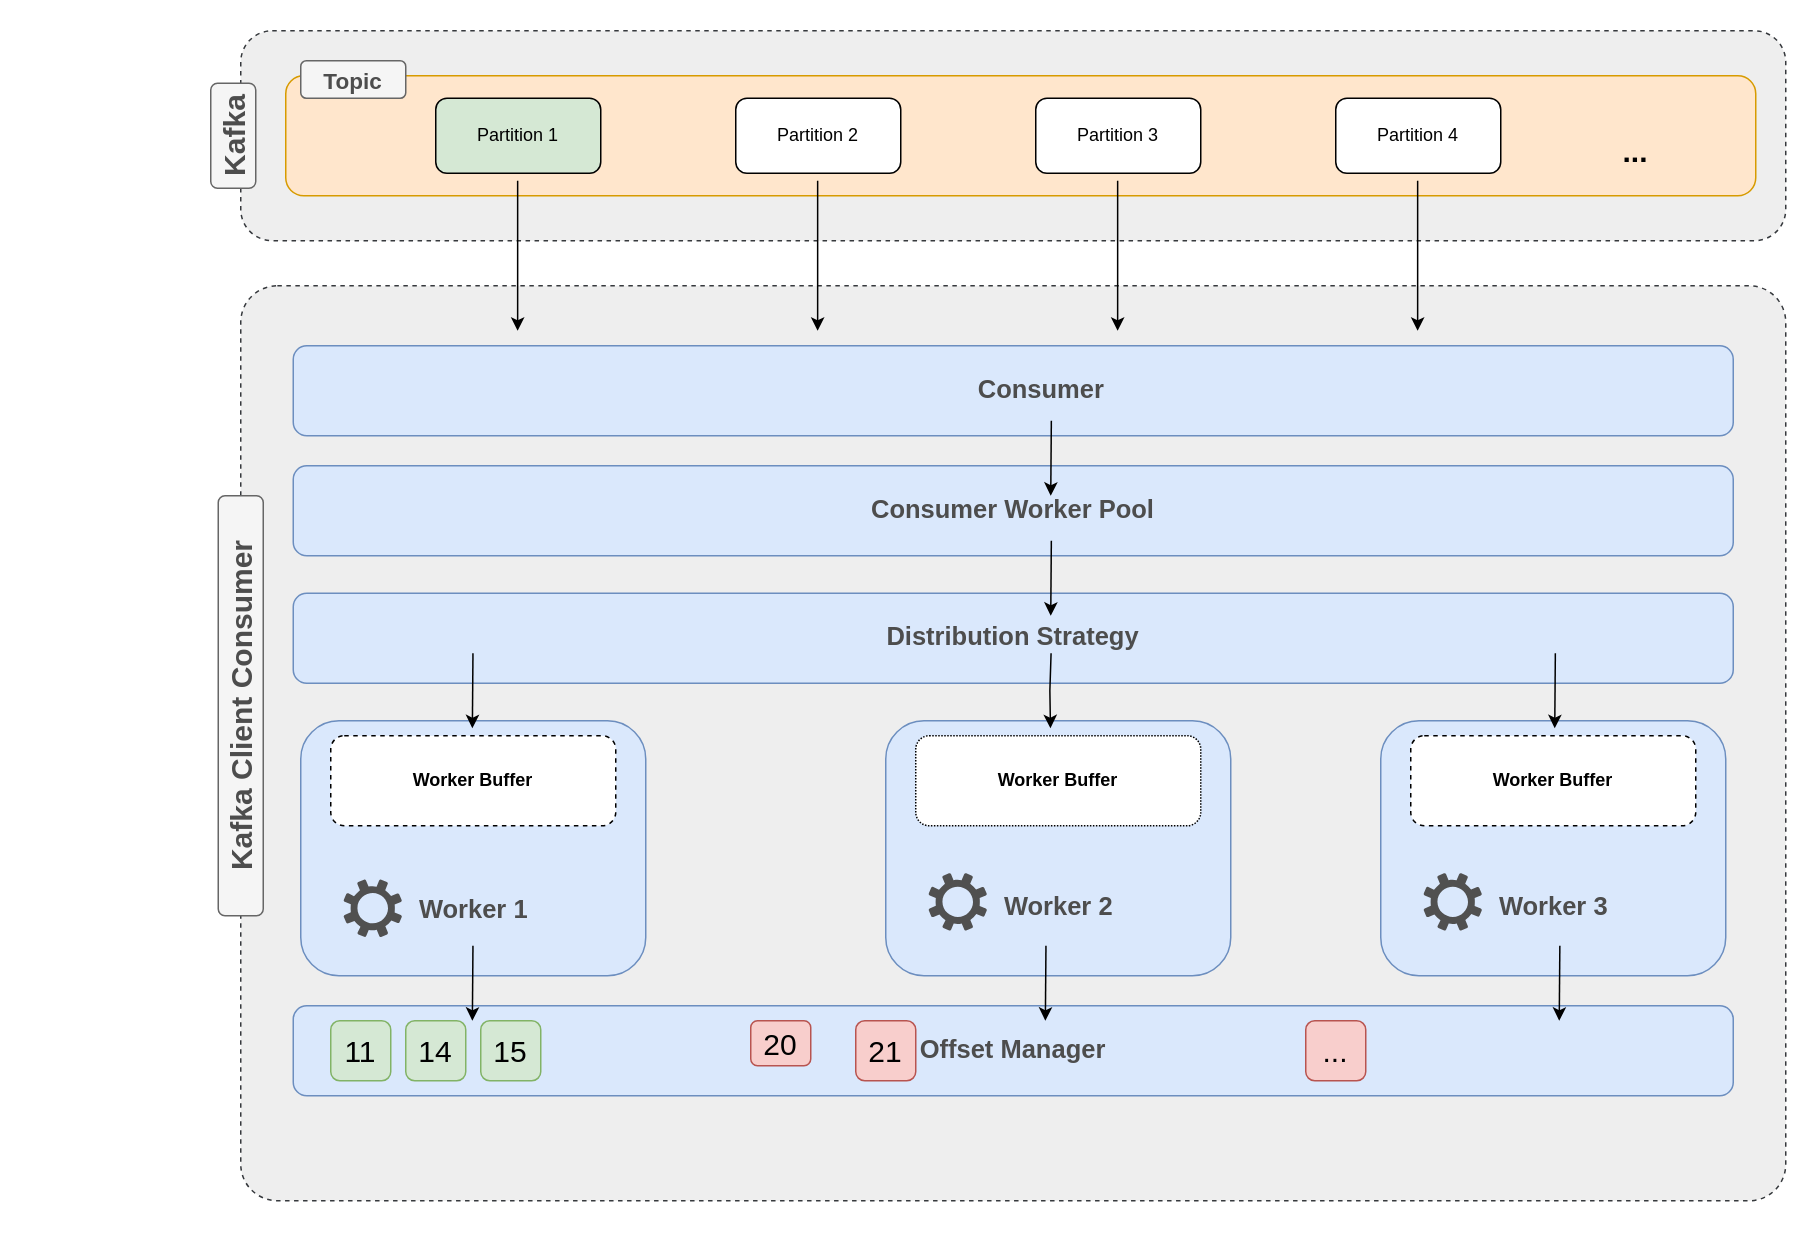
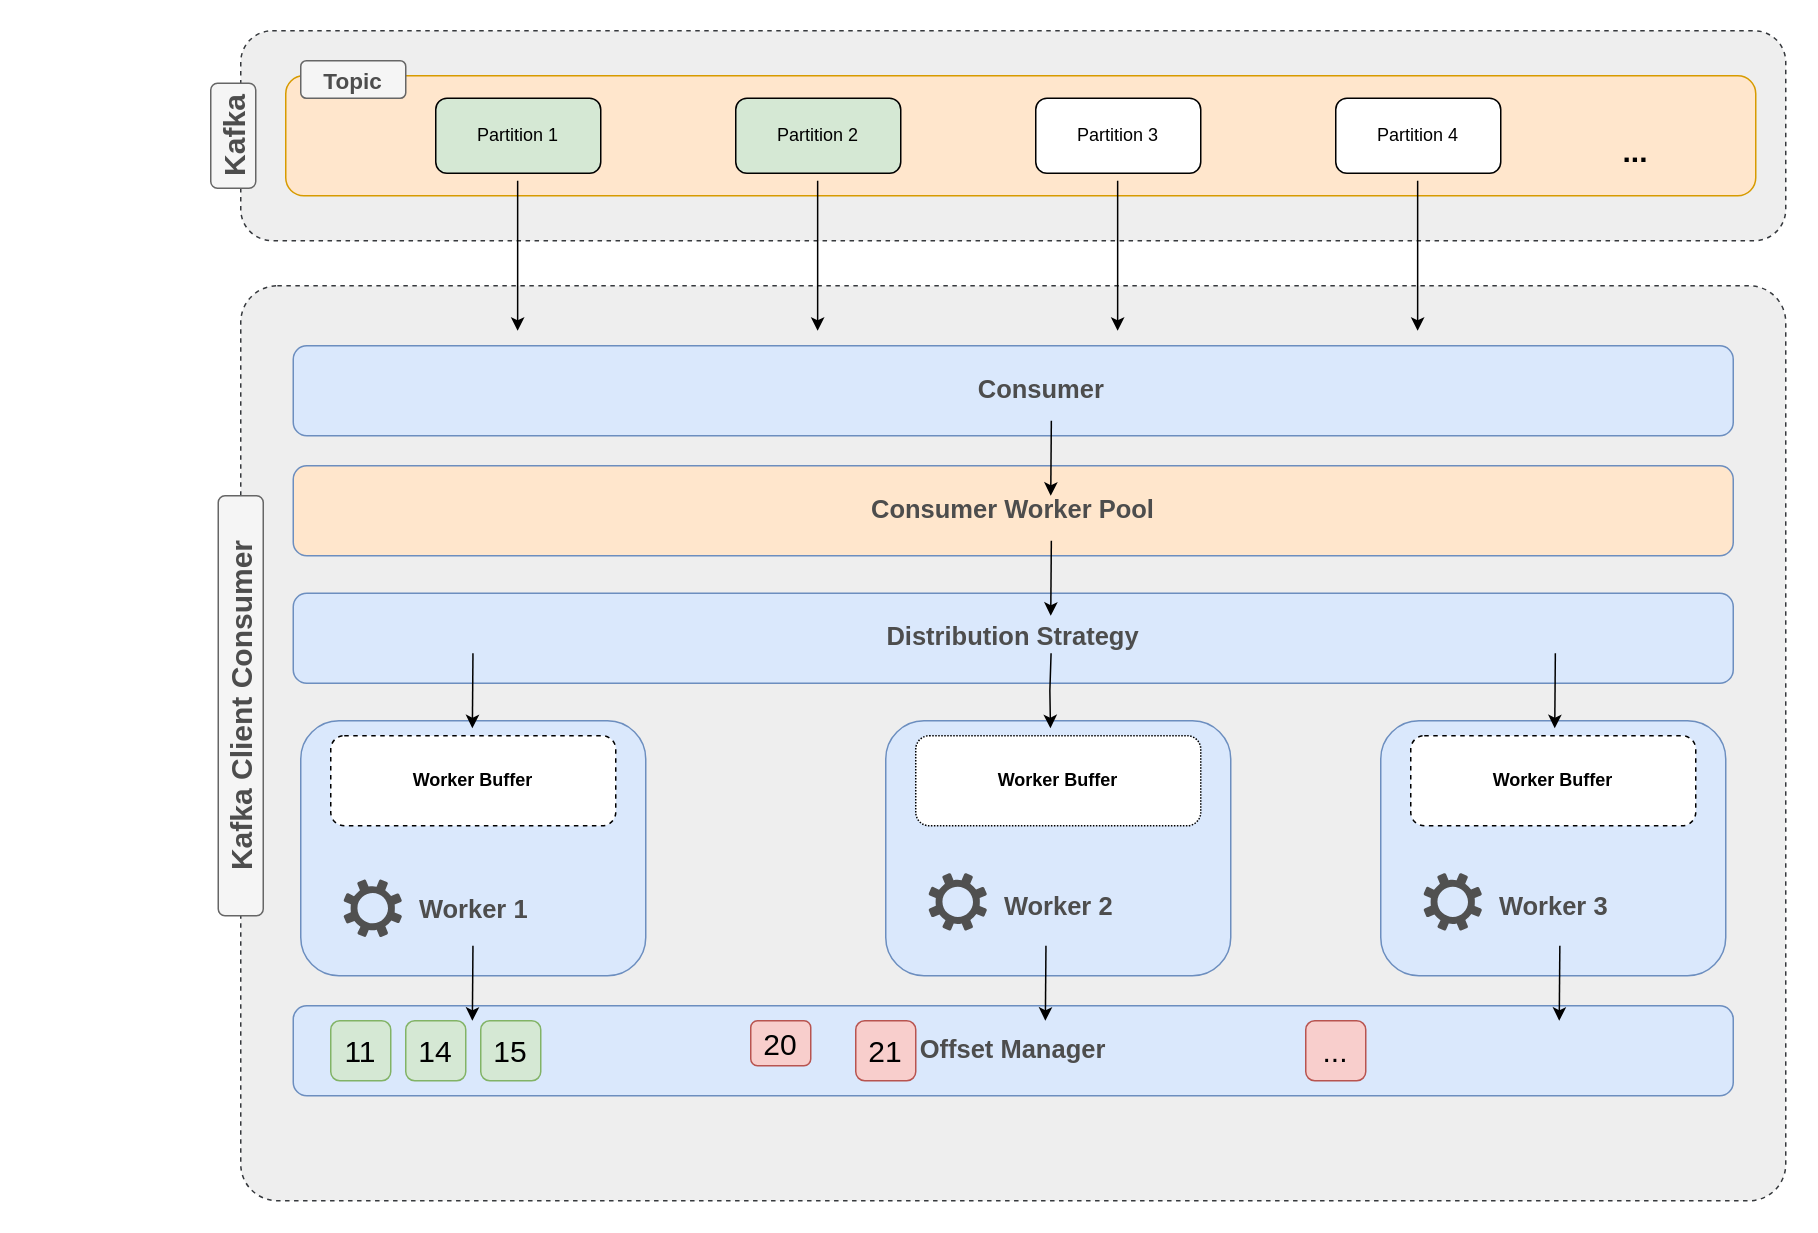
(818, 136) -> (818, 136)
(1013, 511) -> (1013, 511)
